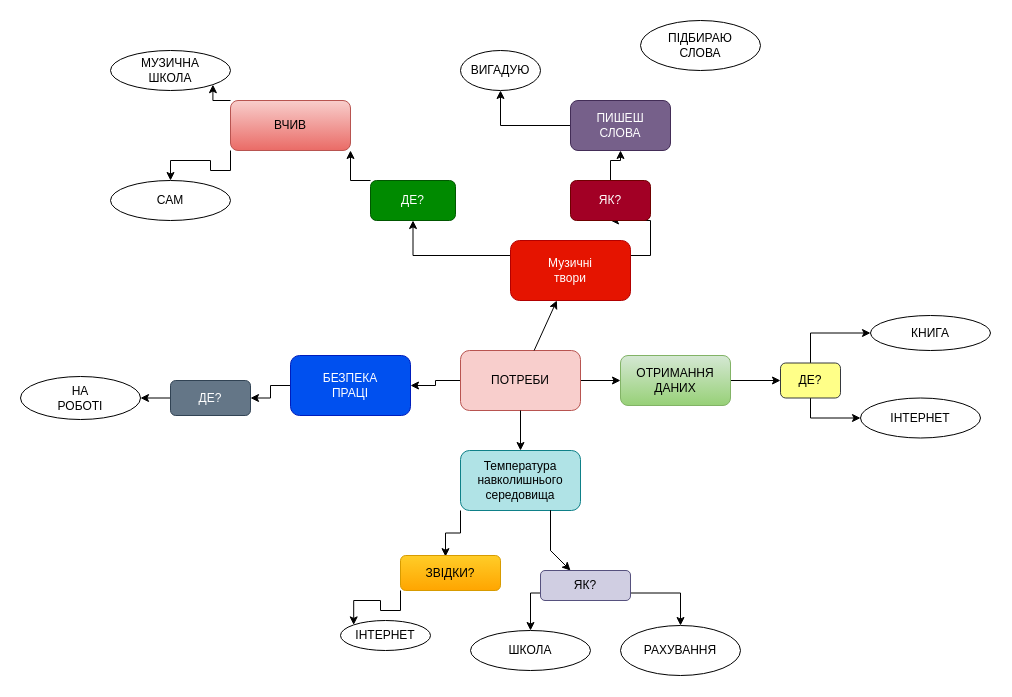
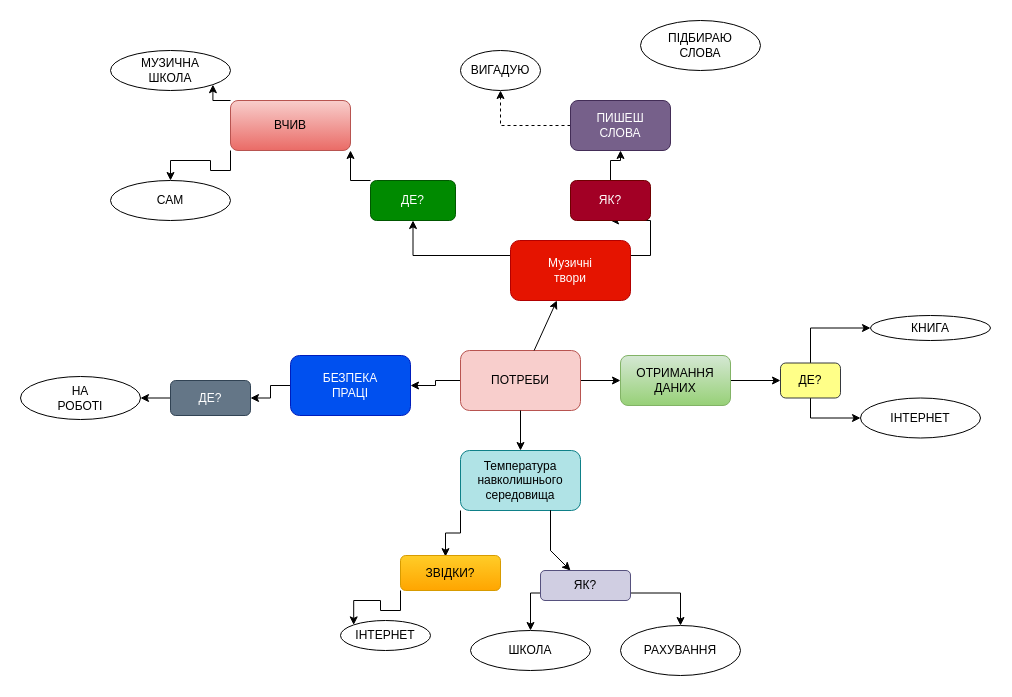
(521, 126) -> (521, 126)
(931, 333) -> (931, 328)
